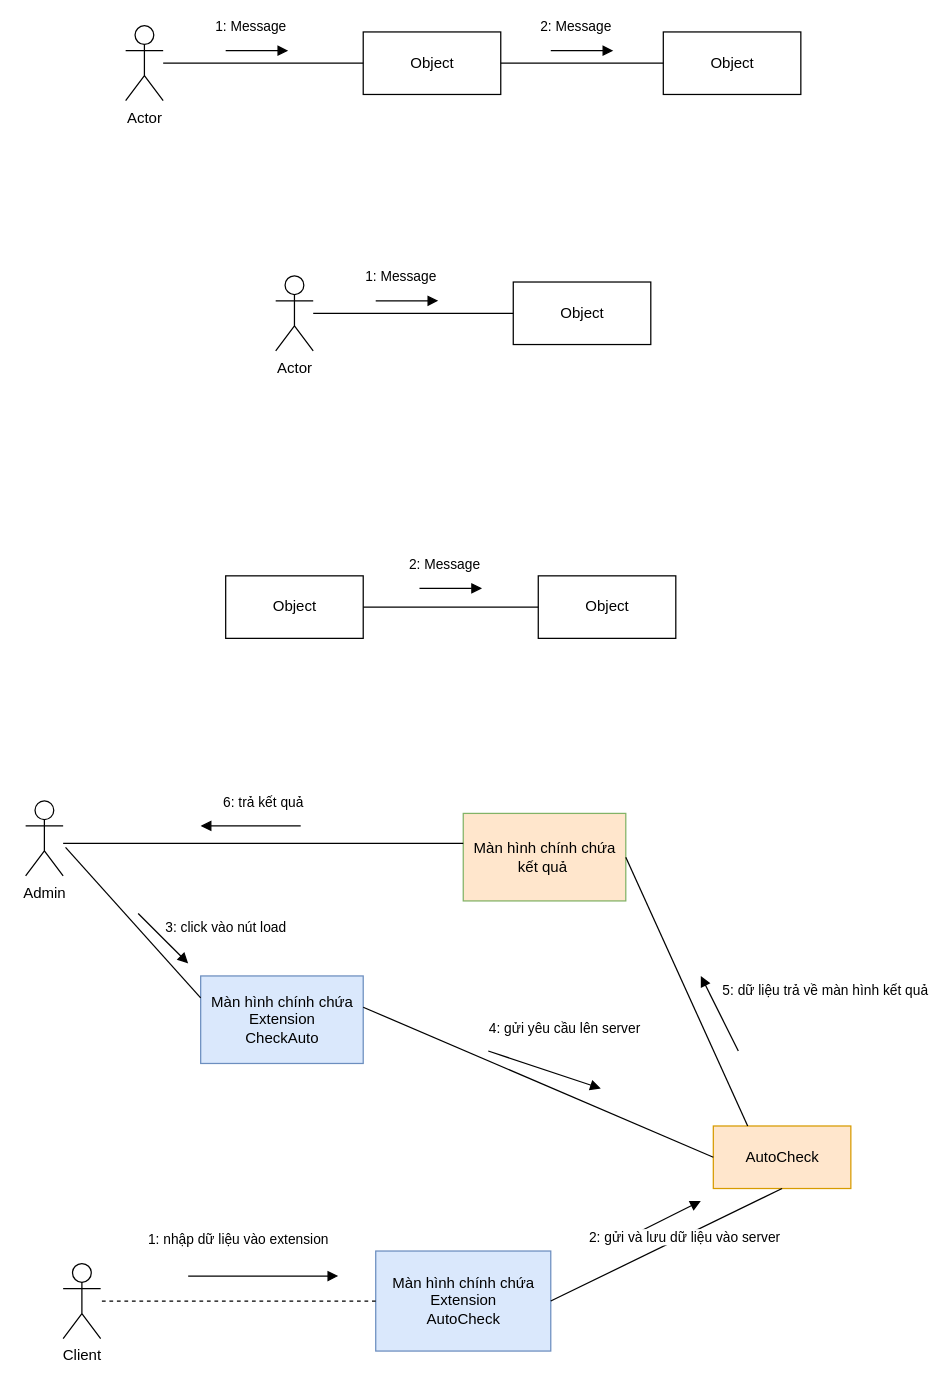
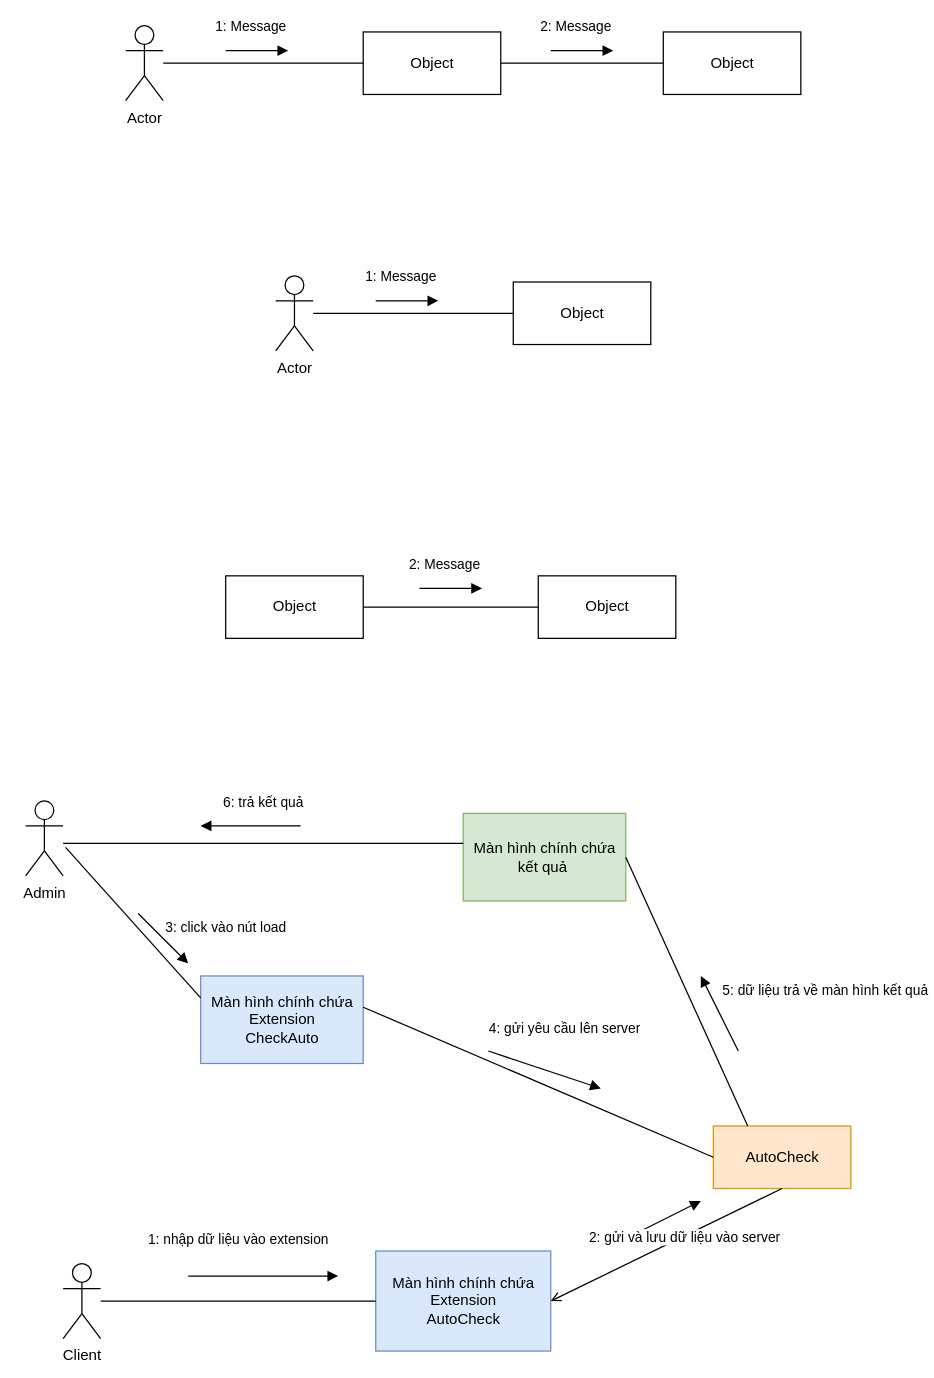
(544, 857) -> (544, 857)
(554, 1299) -> (556, 1298)
(237, 1301) -> (237, 1301)
